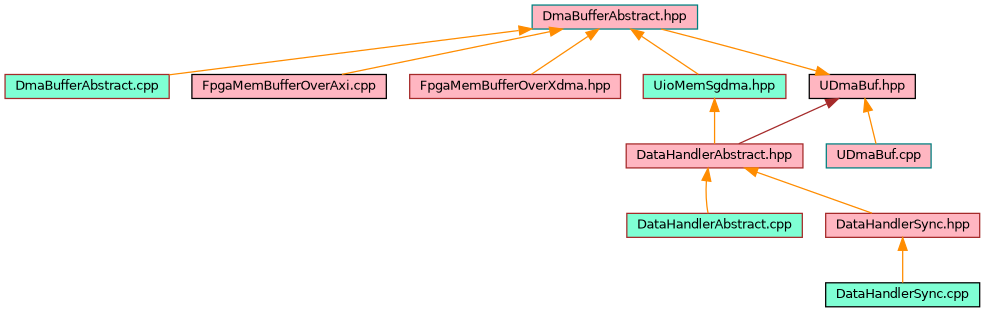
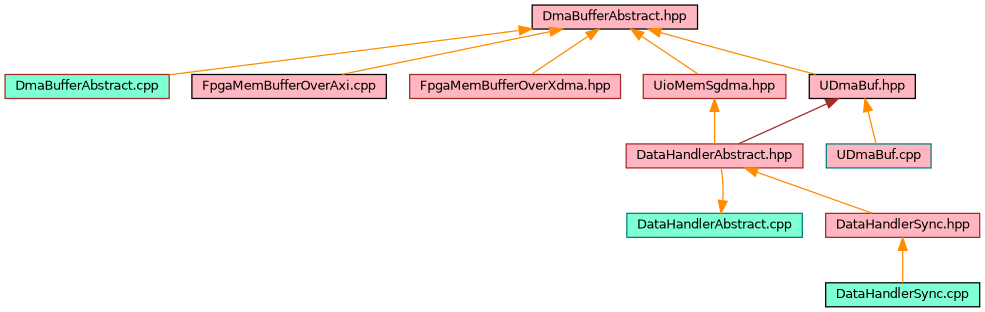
(615, 17) -> (615, 17)
(739, 50) -> (738, 54)
(715, 86) -> (715, 86)
(706, 197) -> (723, 184)
(715, 225) -> (715, 225)
